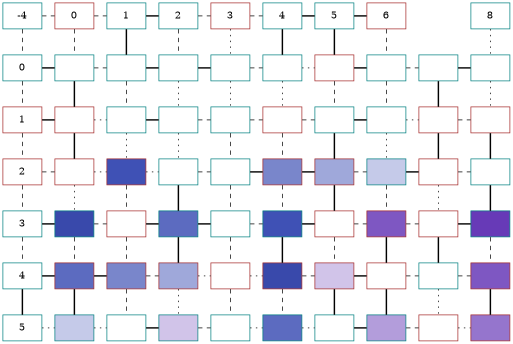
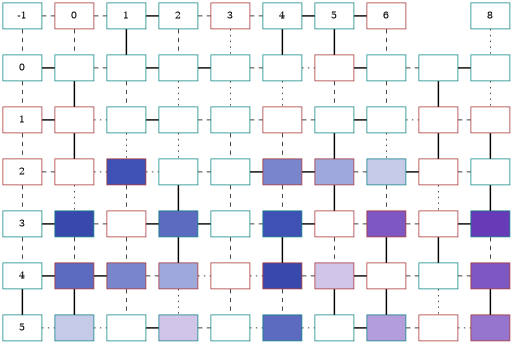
(22, 16) -> (22, 16)
